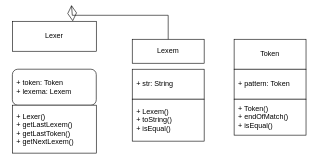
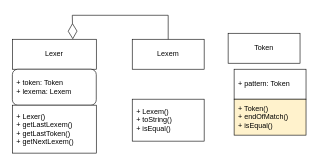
(54, 36) -> (54, 54)
(168, 51) -> (168, 54)
(270, 54) -> (264, 48)
(168, 84) -> none
(270, 117) -> (270, 117)
